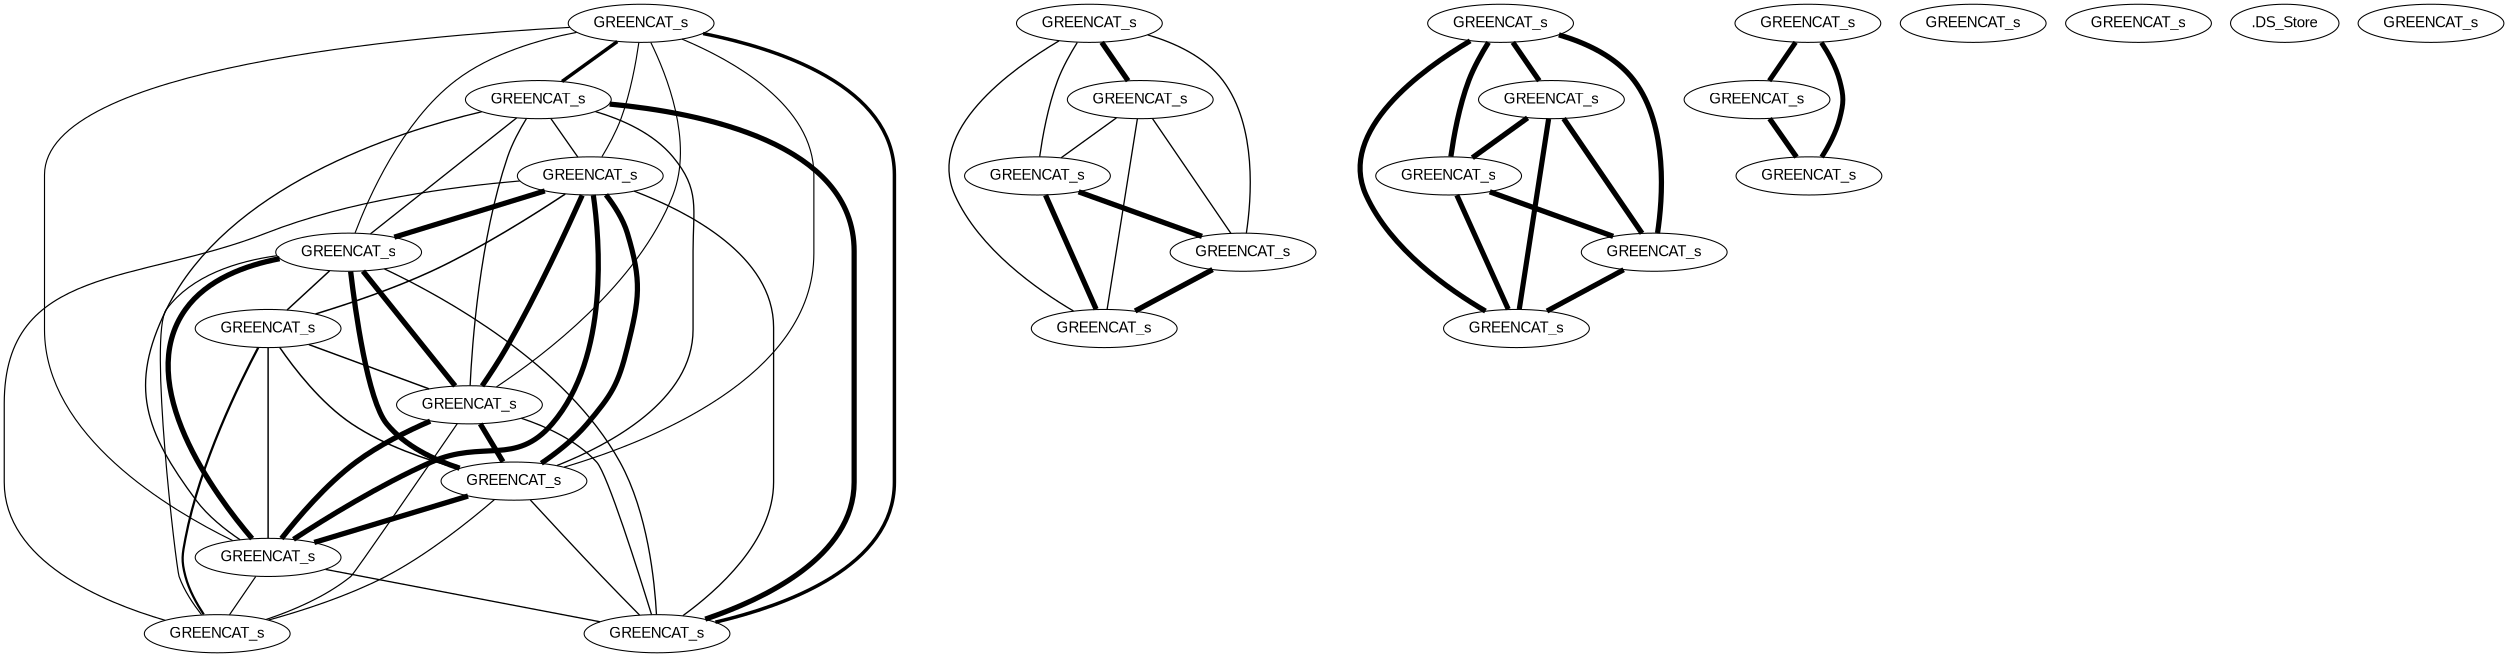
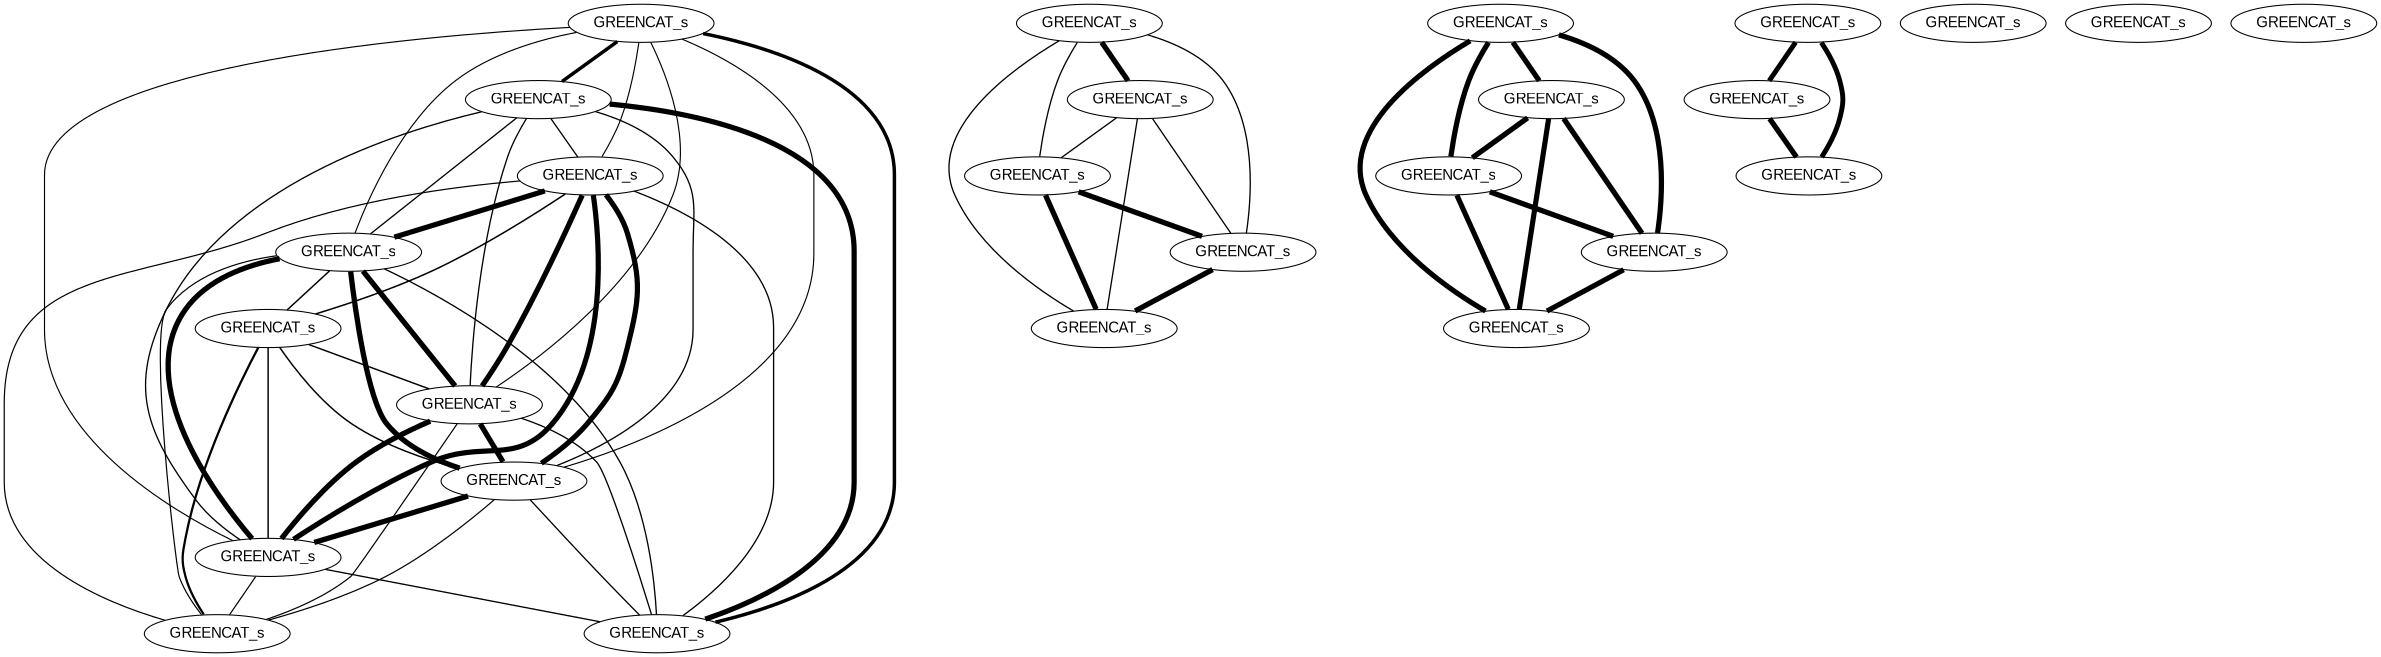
(2285, 23) -> none
